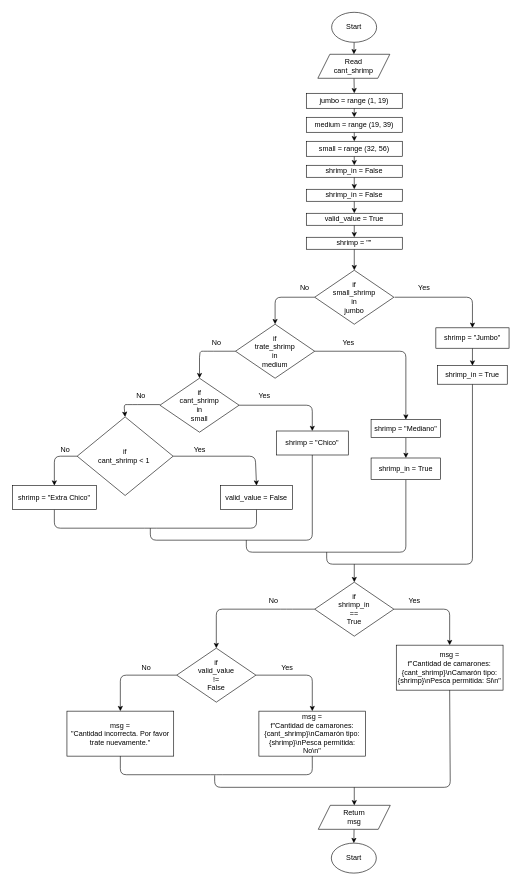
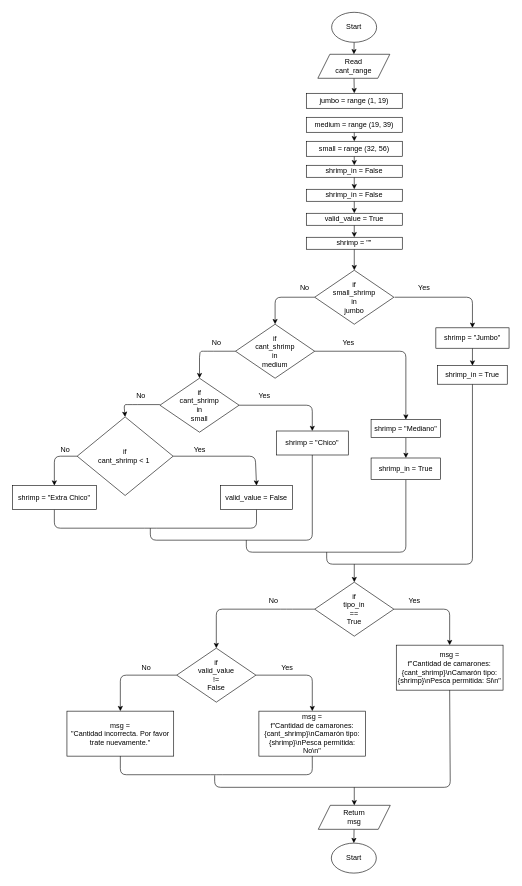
(354, 66) -> (354, 66)
(354, 111) -> none
(275, 351) -> (275, 351)
(354, 609) -> (354, 609)
